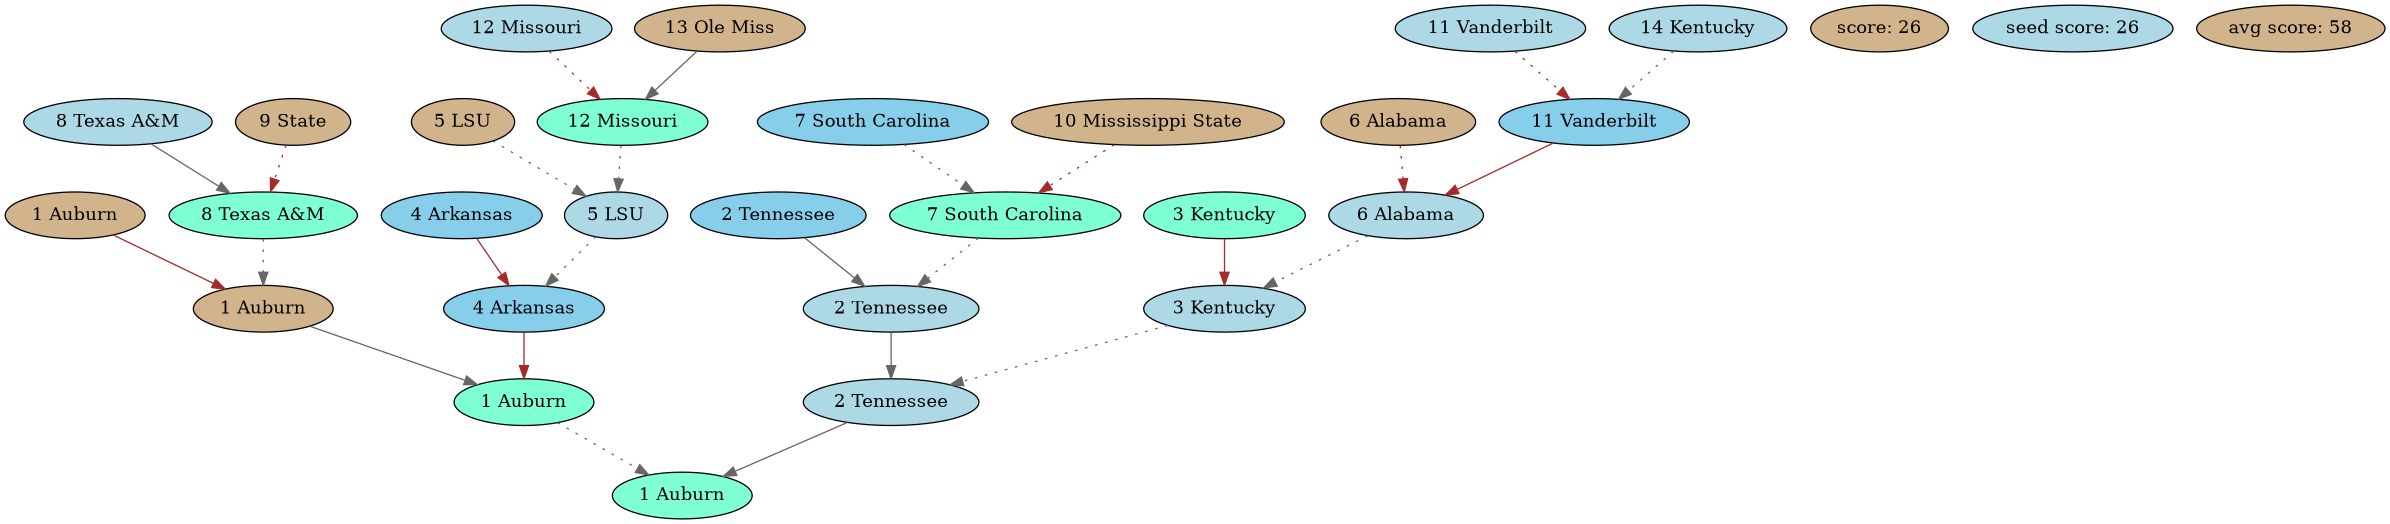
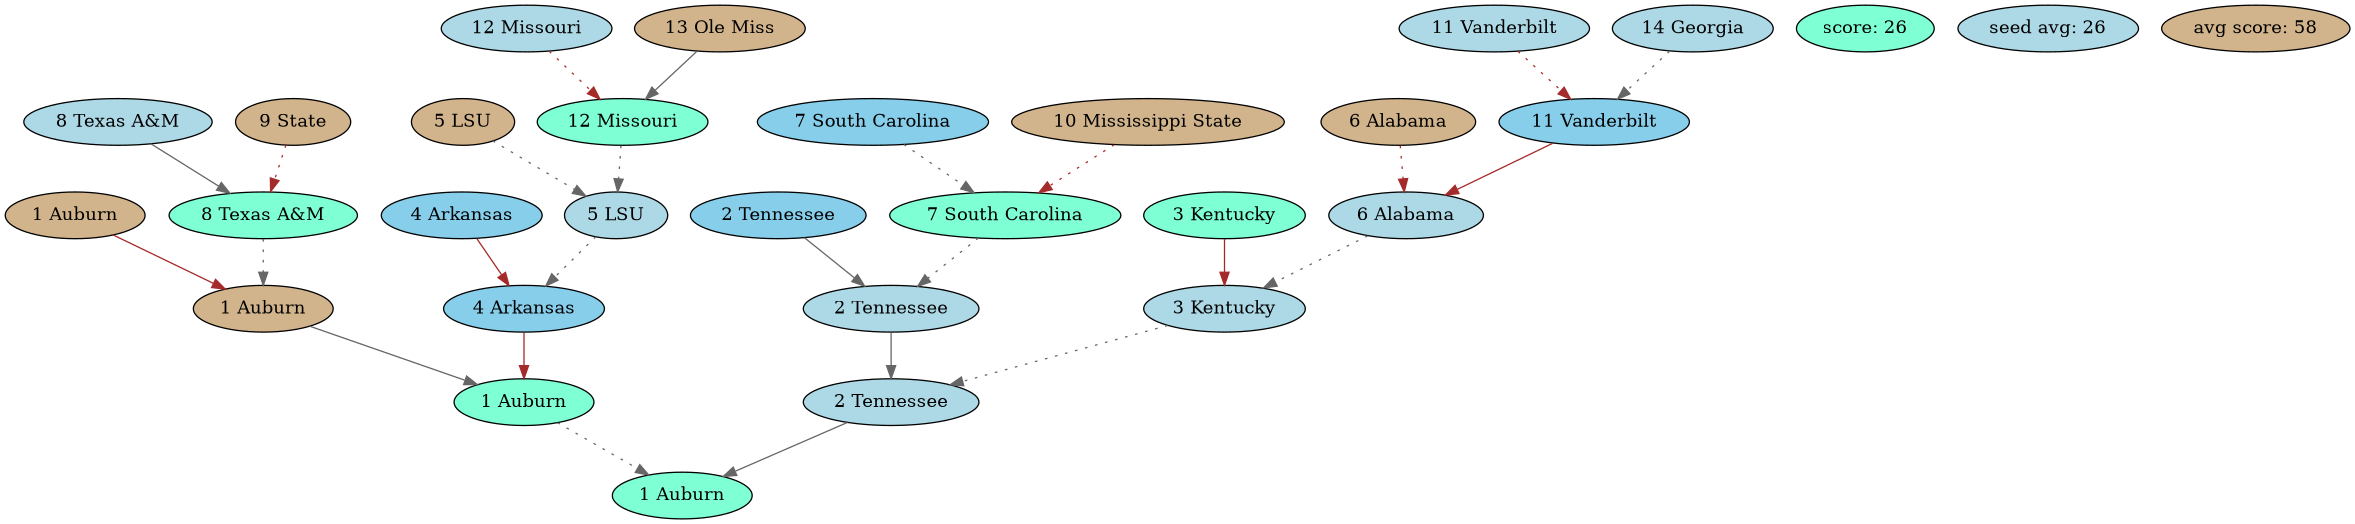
(1698, 29) -> (1693, 29)
(1880, 29) -> (1865, 29)
(2073, 29) -> (2048, 29)
